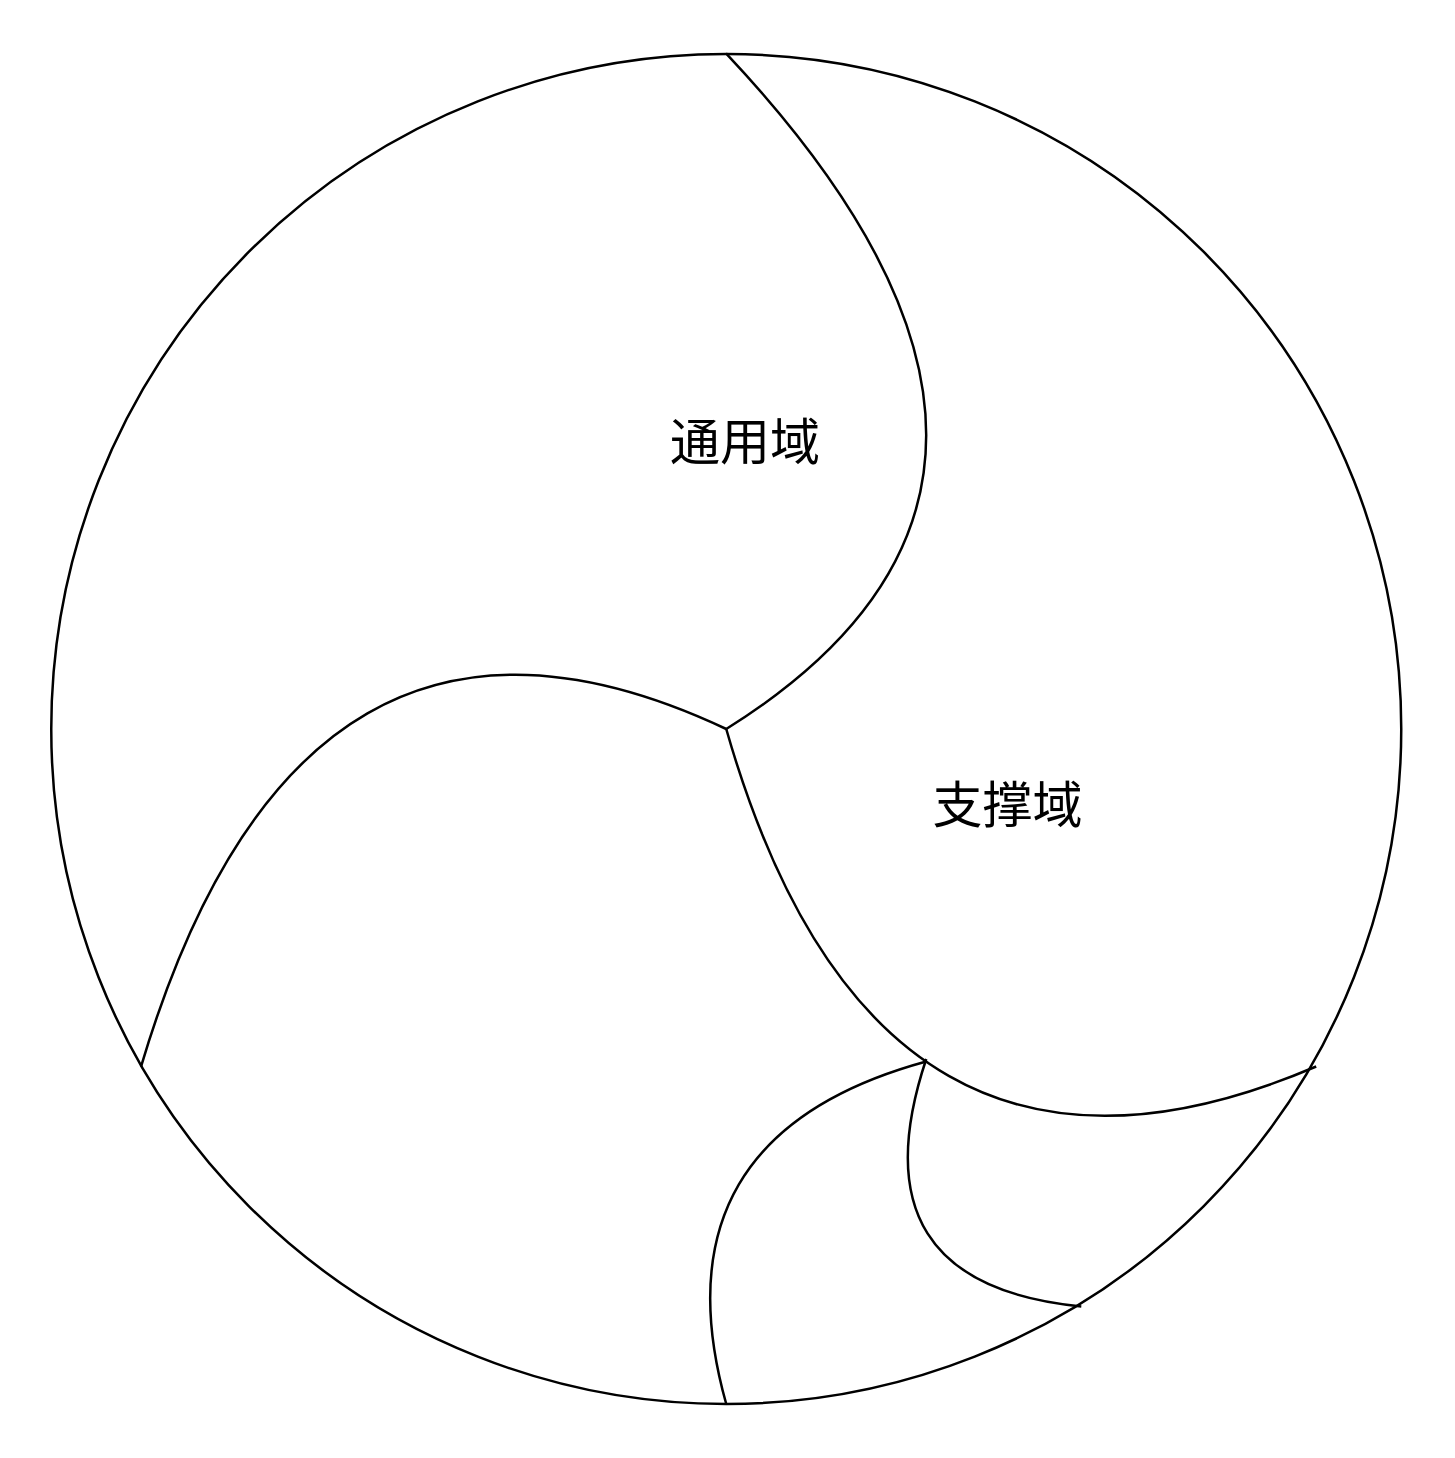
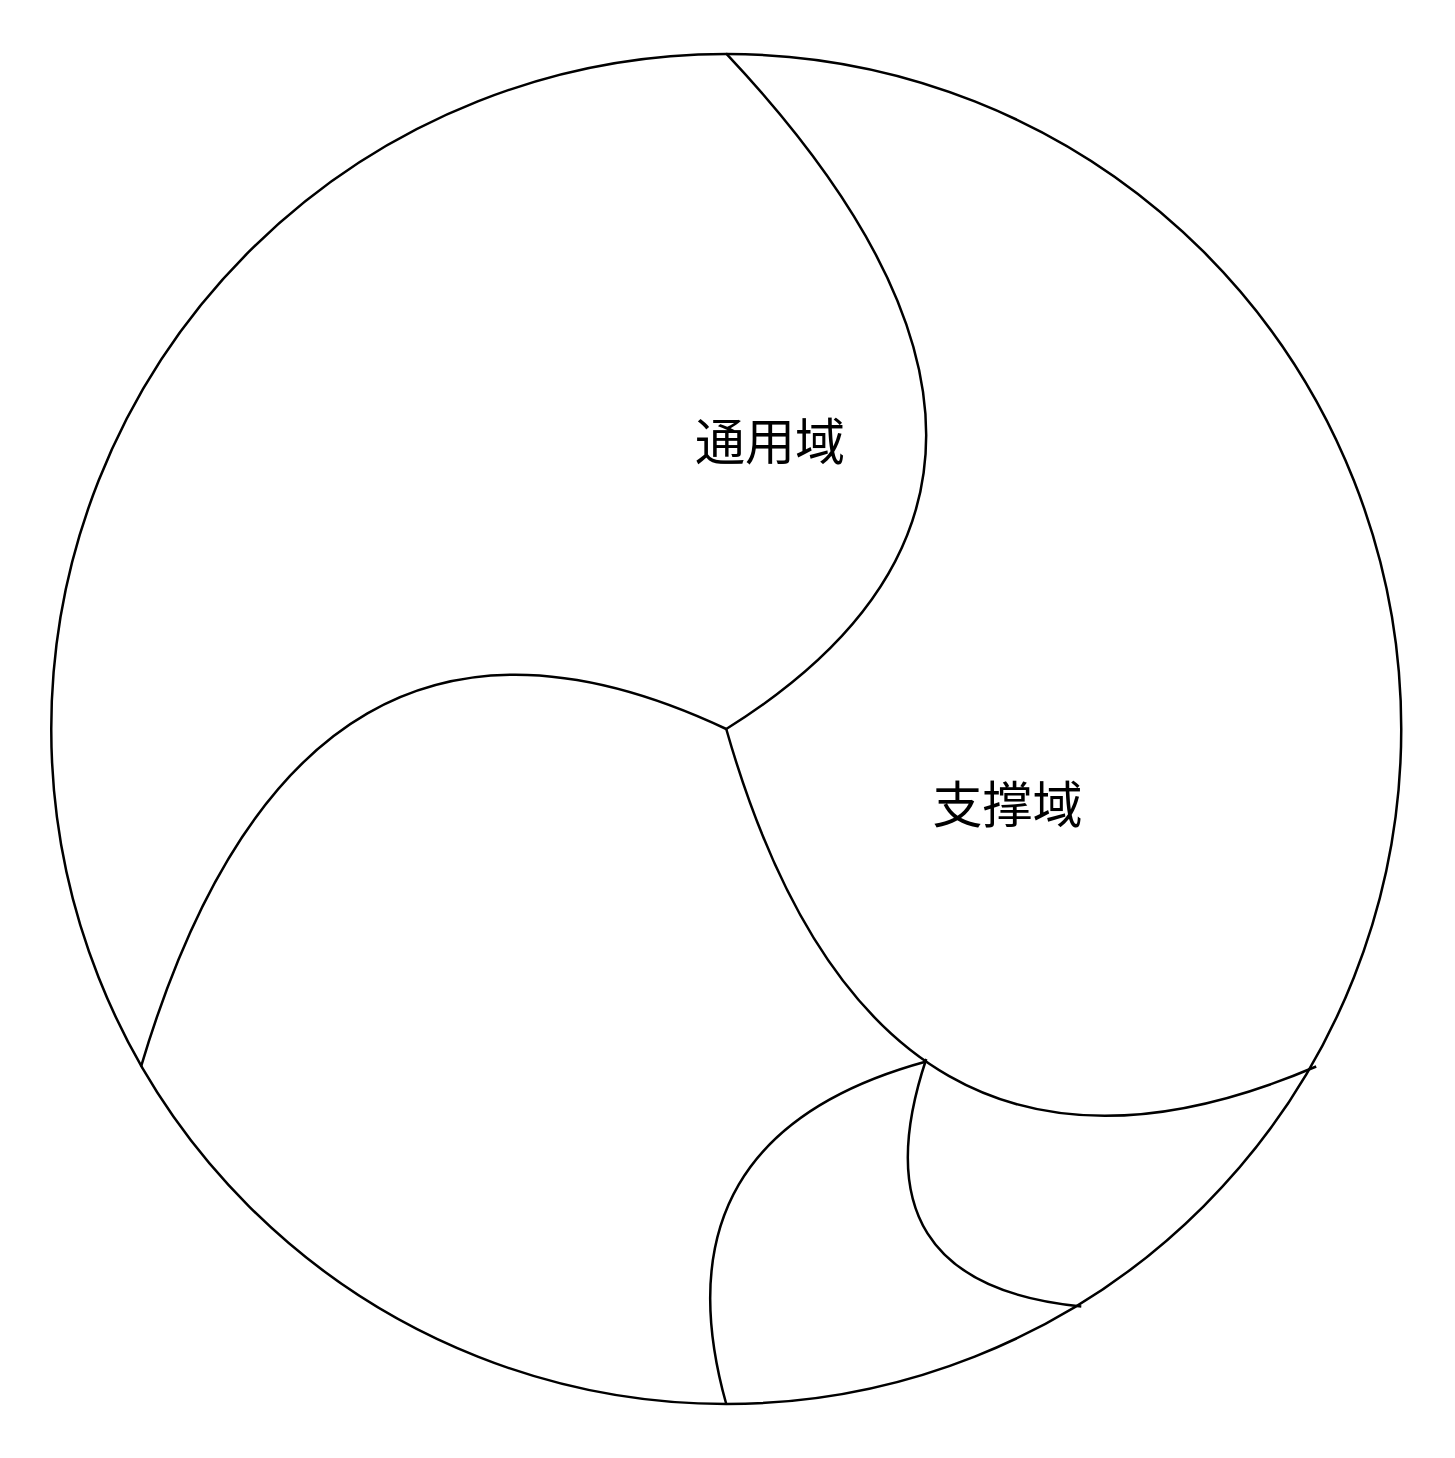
(746, 441) -> (771, 441)
